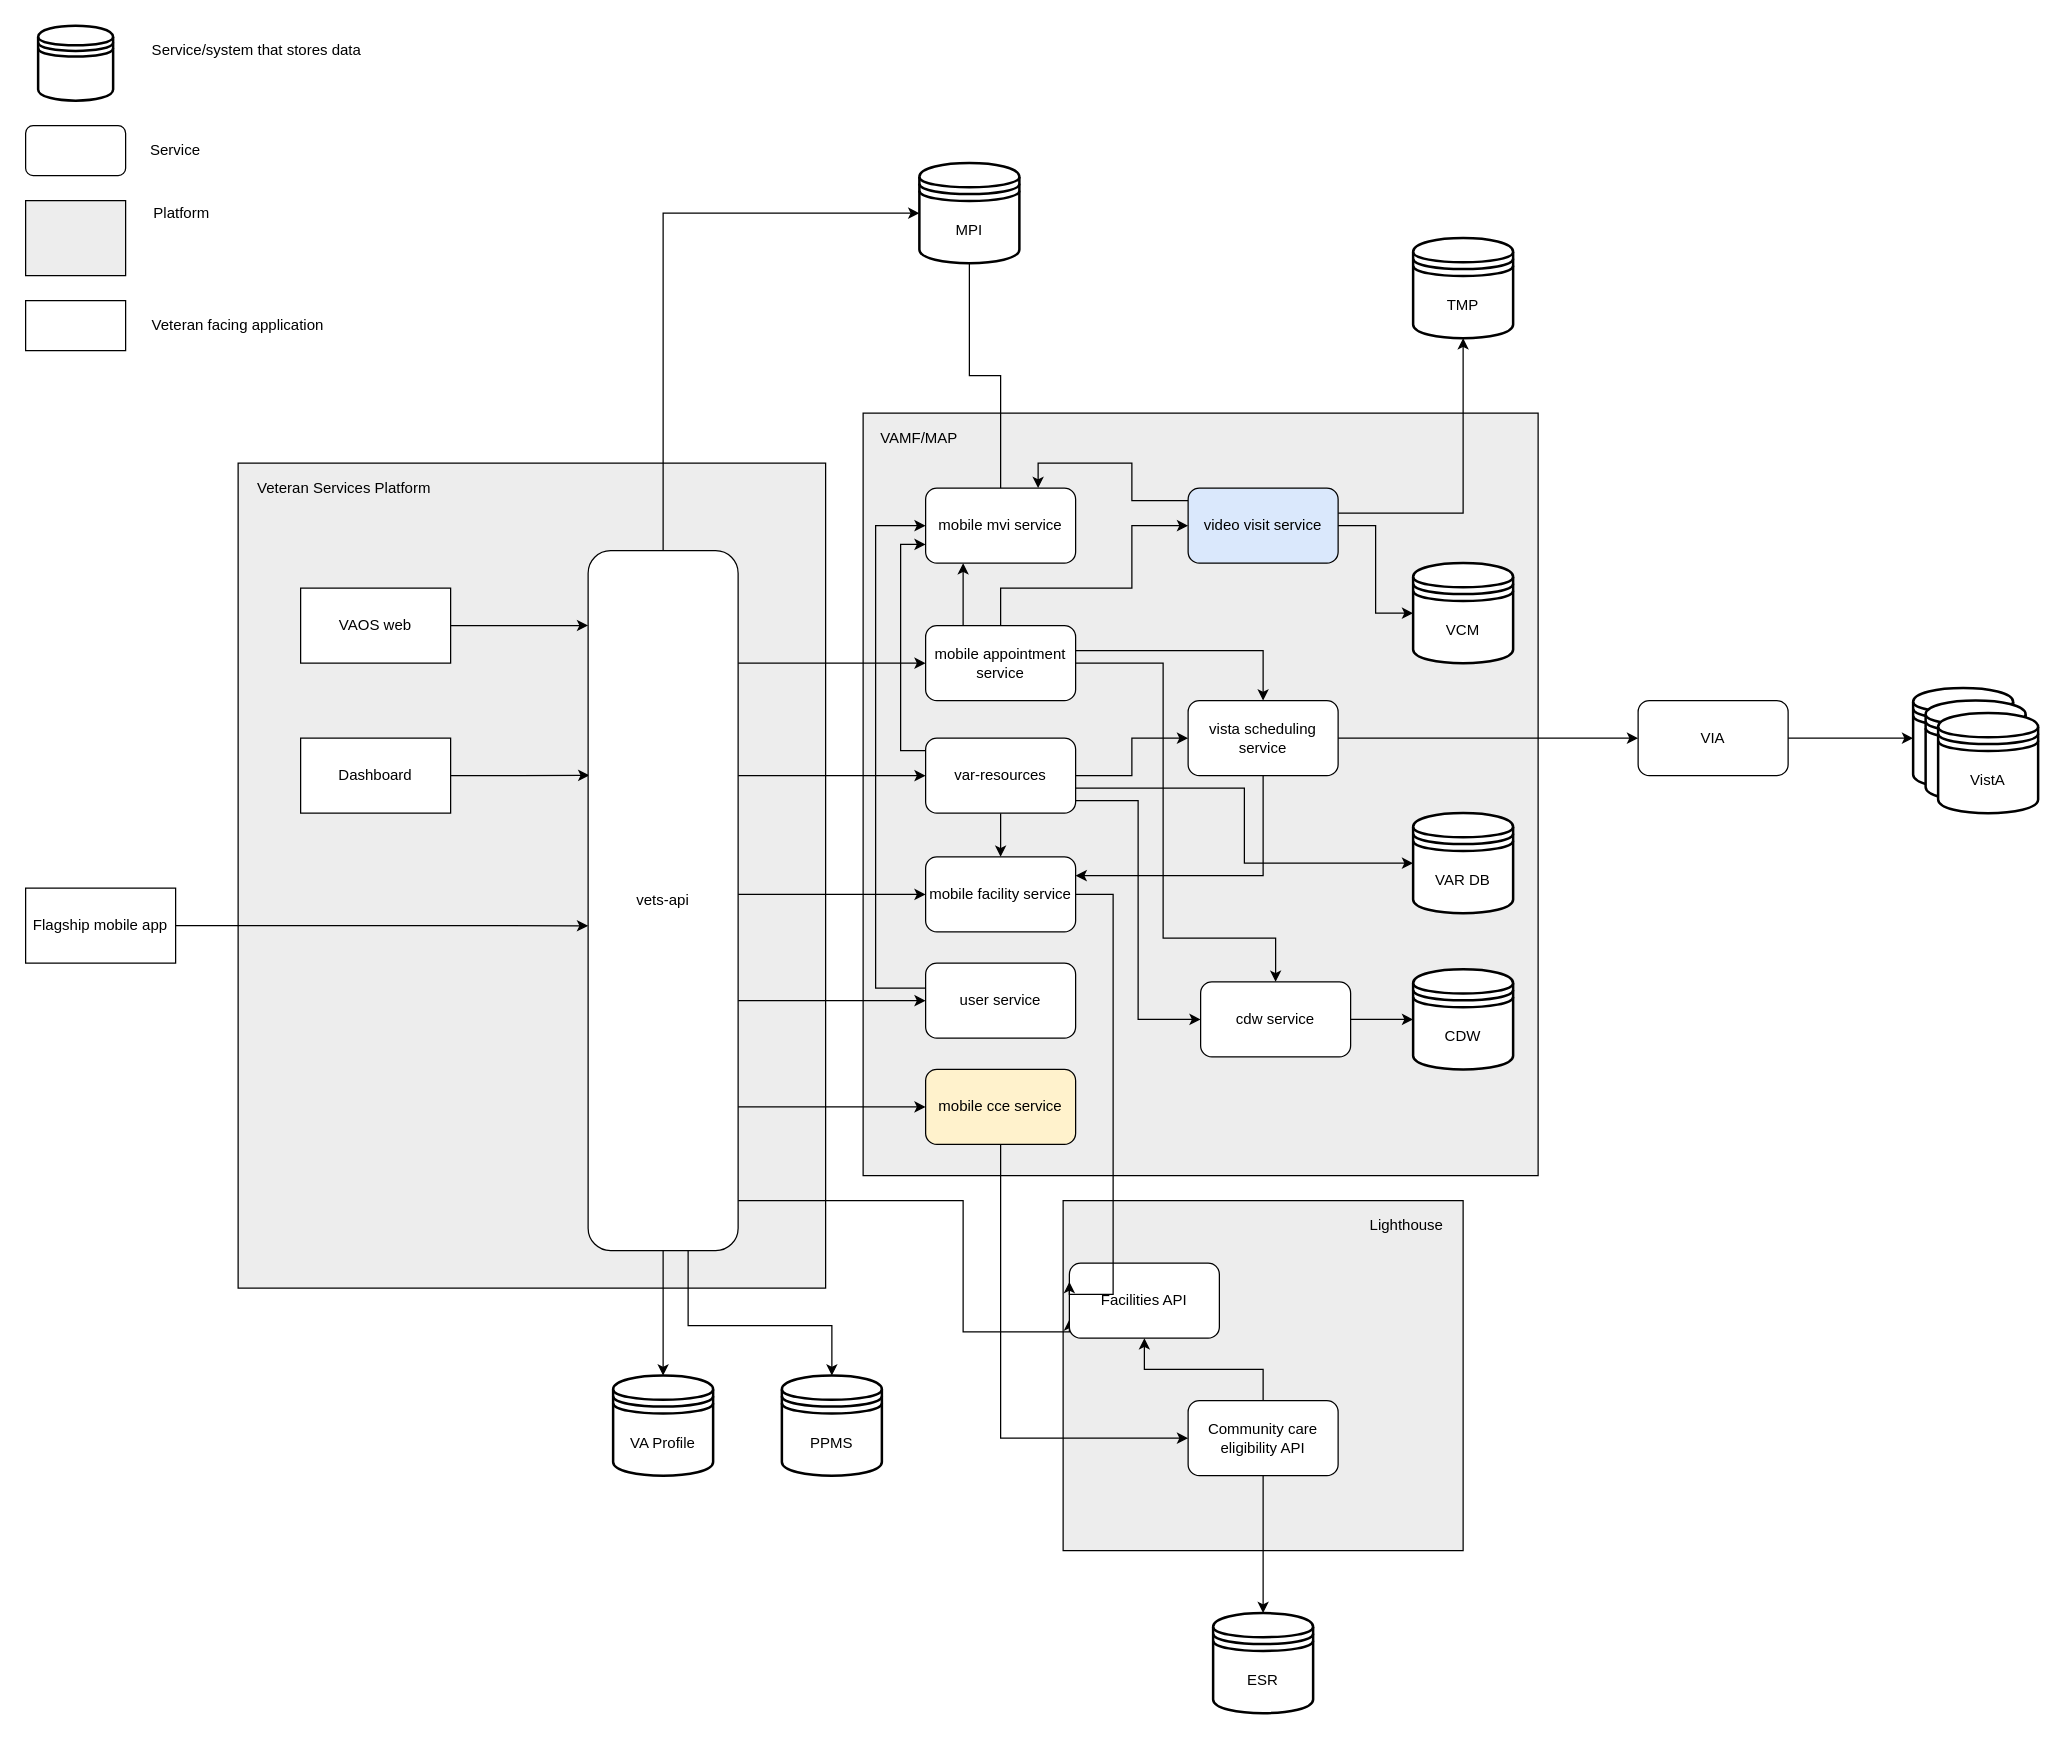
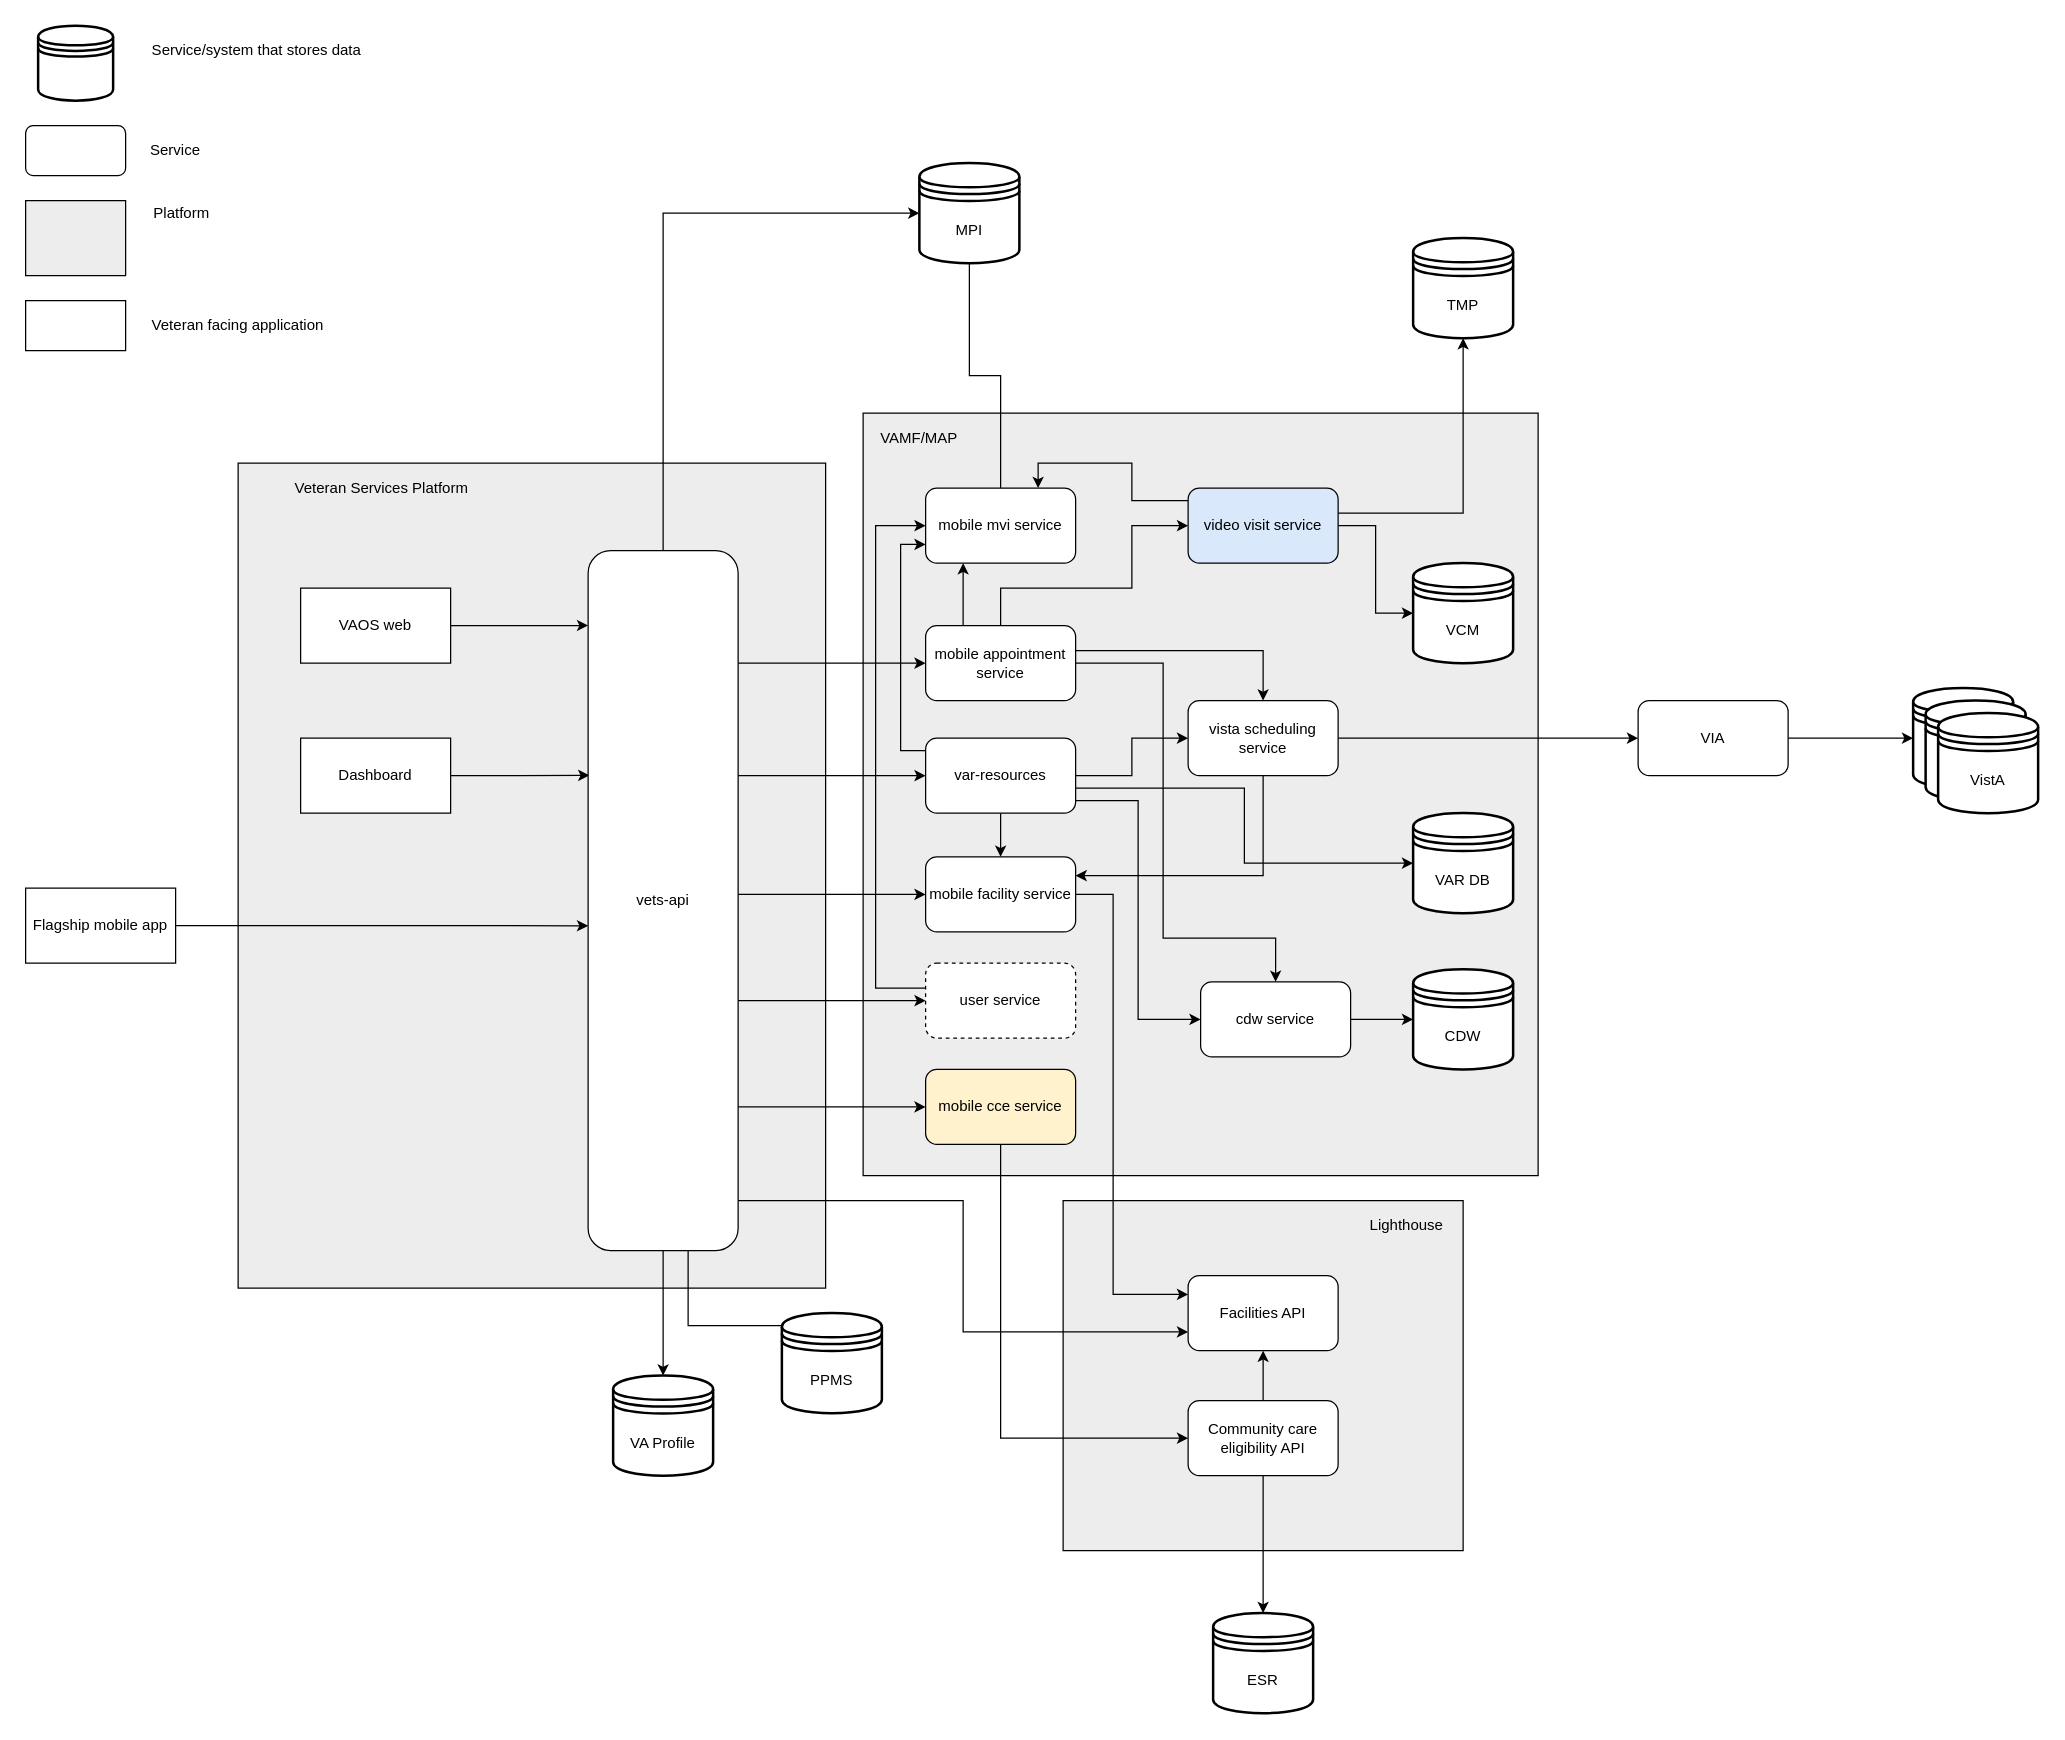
(344, 488) -> (382, 488)
(1001, 1001) -> (1001, 1001)
(1144, 1301) -> (1263, 1313)
(832, 1426) -> (832, 1363)
